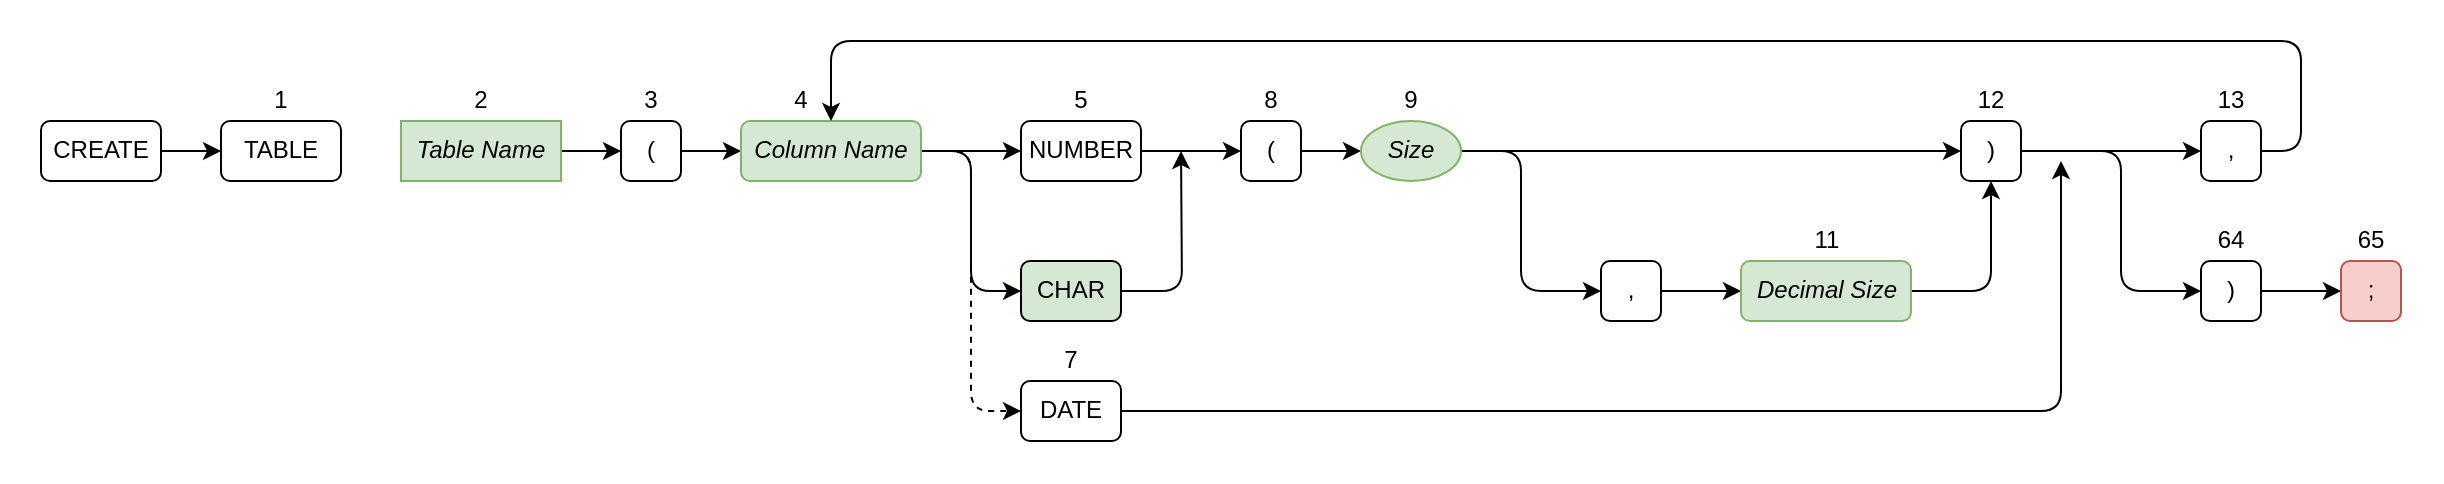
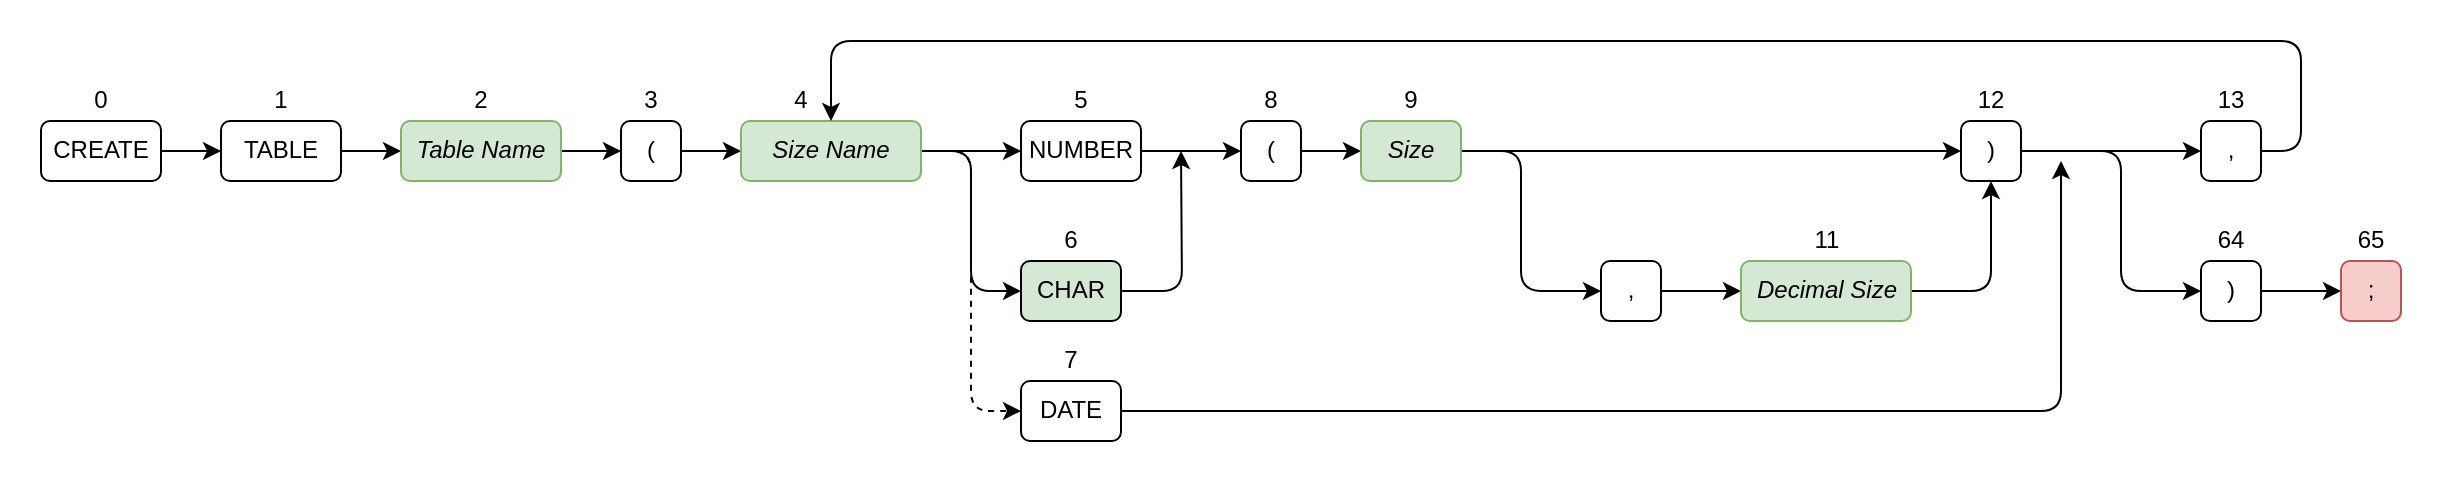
none -> (101, 101)
none -> (364, 151)
(481, 151) -> (481, 151)
(832, 151) -> (832, 151)
(1411, 151) -> (1411, 151)
none -> (1071, 241)
